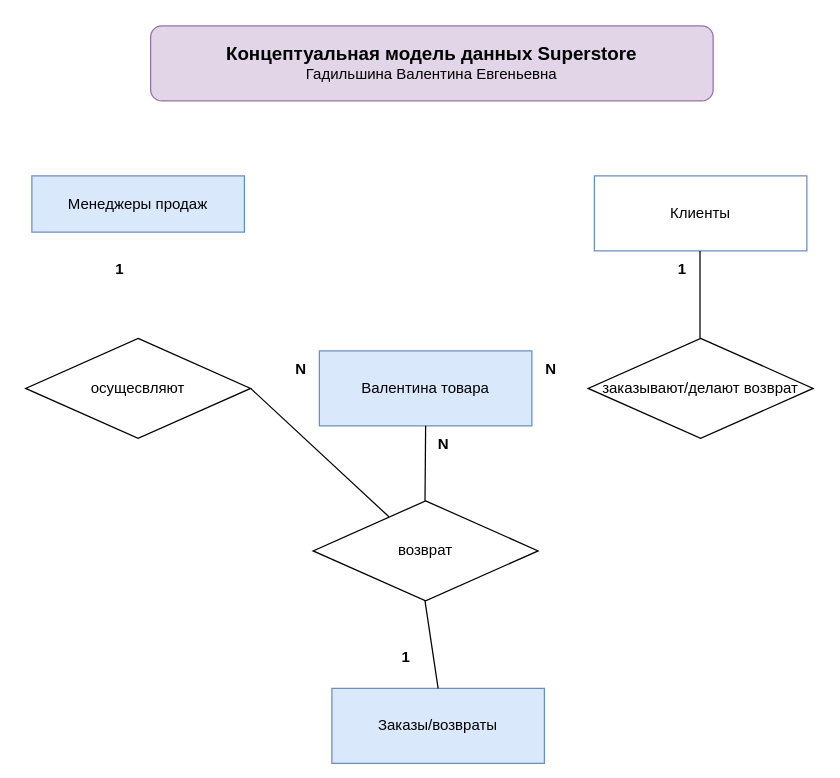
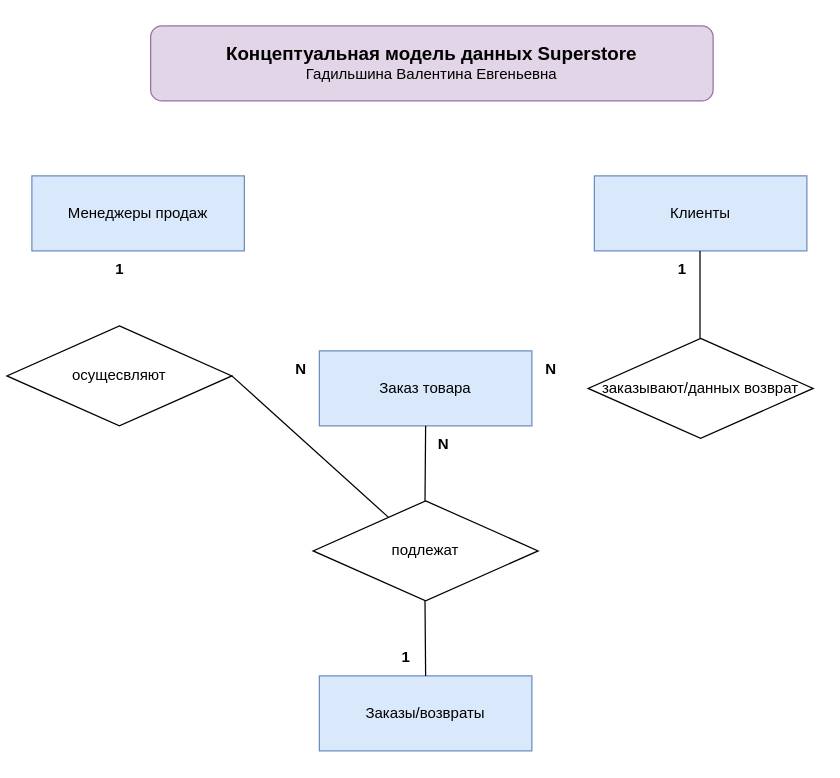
(138, 204) -> (138, 213)
(701, 213) -> (701, 213)
(138, 388) -> (119, 376)
(426, 388) -> (426, 388)
(701, 388) -> (701, 388)
(426, 551) -> (426, 551)
(438, 726) -> (426, 713)
